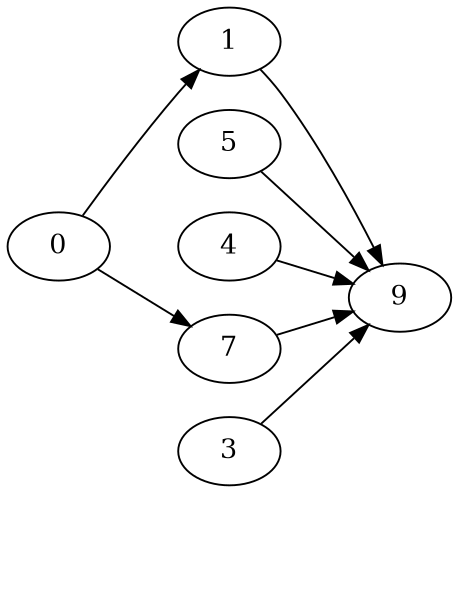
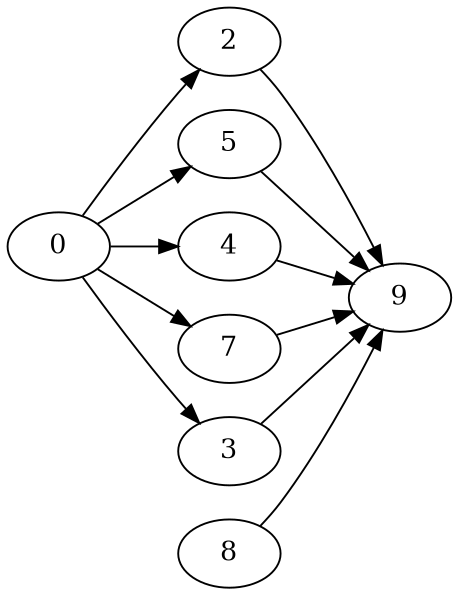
(229, 42) -> (229, 42)
none -> (136, 200)
none -> (135, 246)
none -> (133, 344)
none -> (229, 554)
